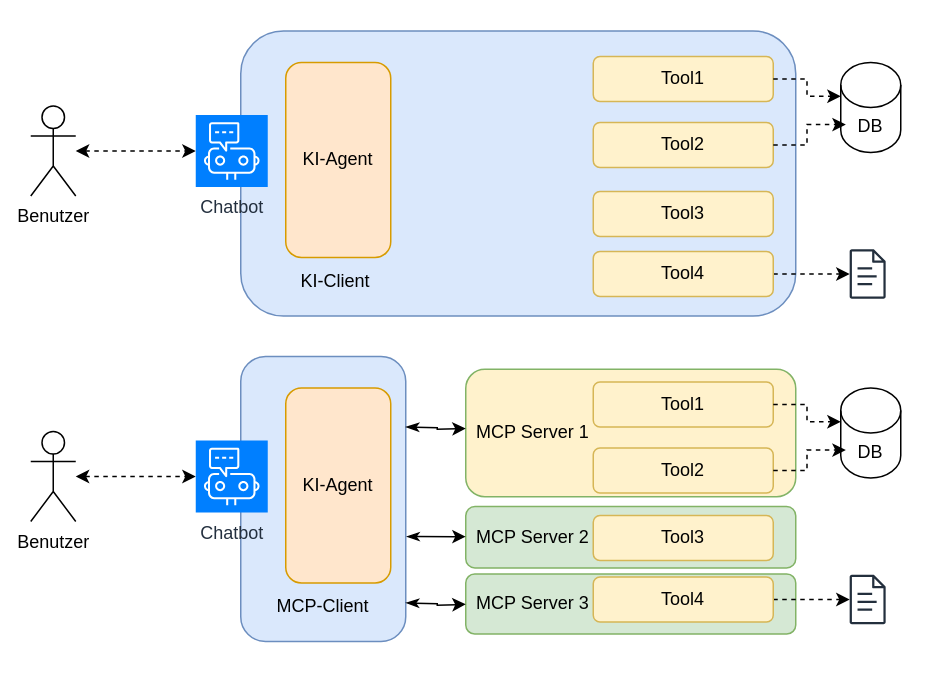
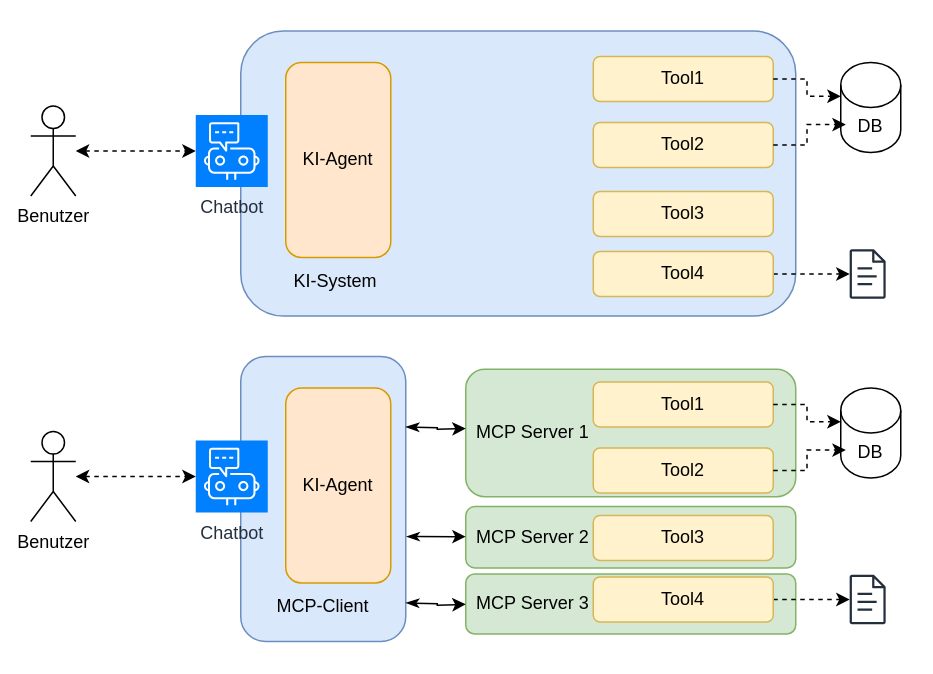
(518, 173) -> (518, 173)
(631, 433) -> (631, 433)
